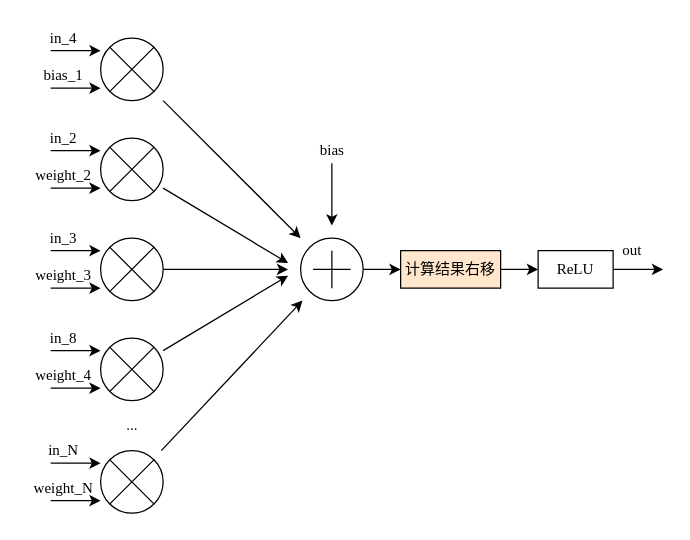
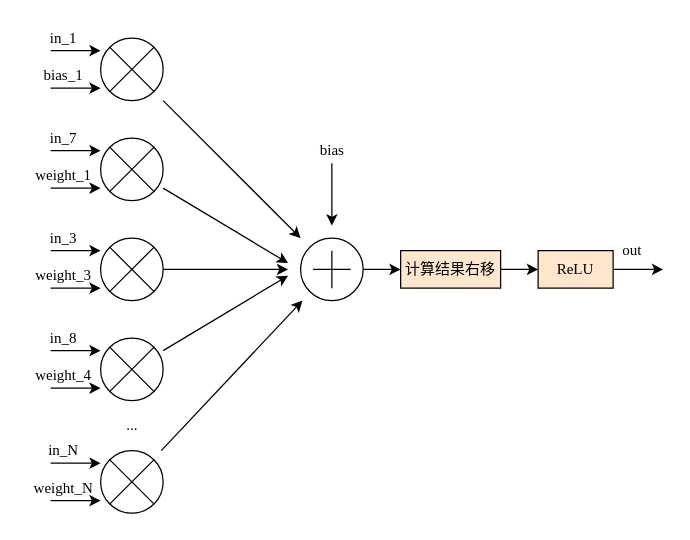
(64, 38) -> (64, 38)
(64, 138) -> (64, 138)
(64, 176) -> (64, 176)
(576, 269) -> (576, 269)
